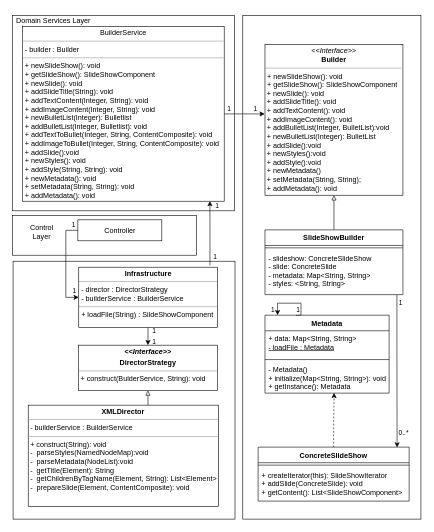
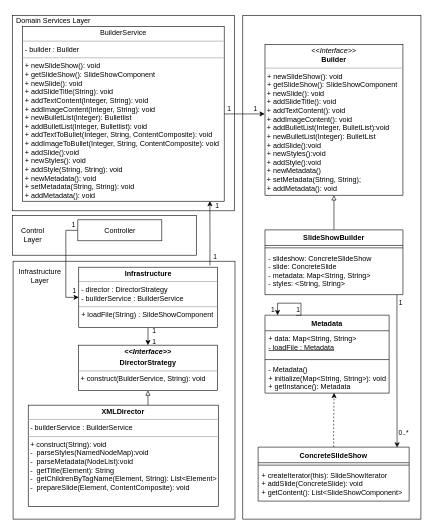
(42, 232) -> (33, 235)
none -> (40, 276)
